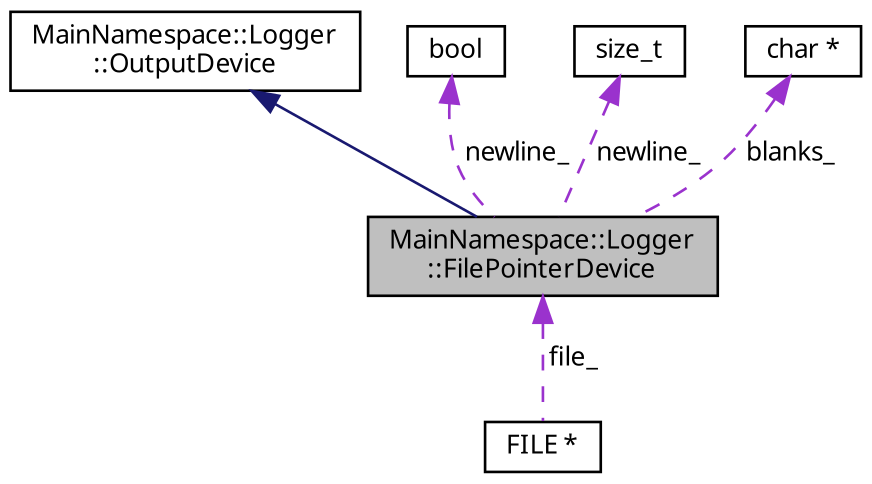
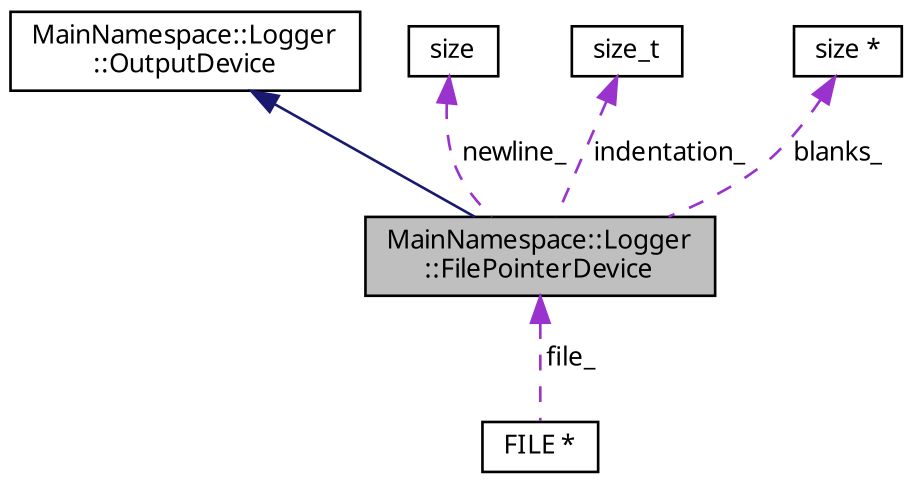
(456, 51) -> (454, 51)
(803, 51) -> (848, 51)
(647, 154) -> (668, 154)
